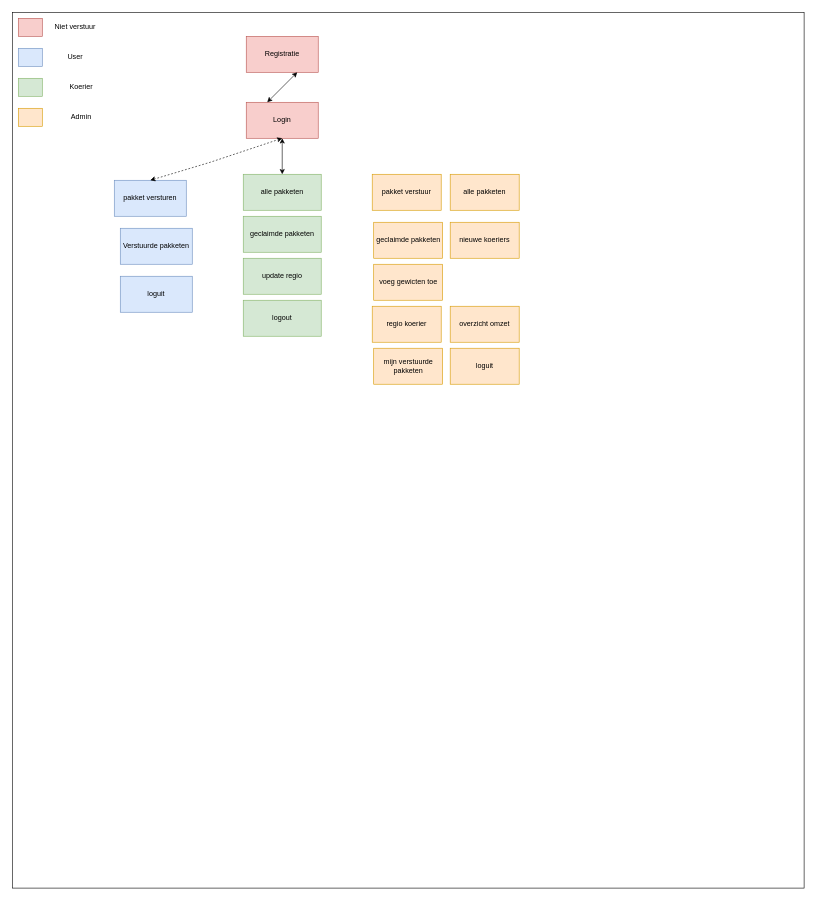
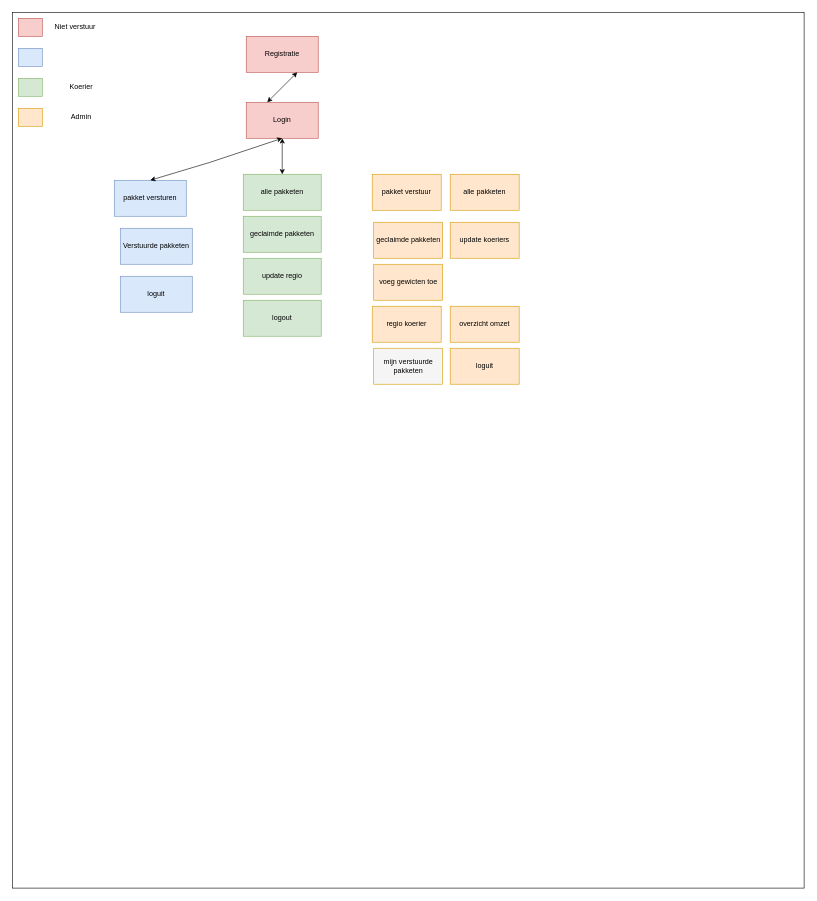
(75, 57) -> none
(216, 160) -> (216, 160)
(485, 240) -> (485, 240)
(408, 366) -> (408, 366)
